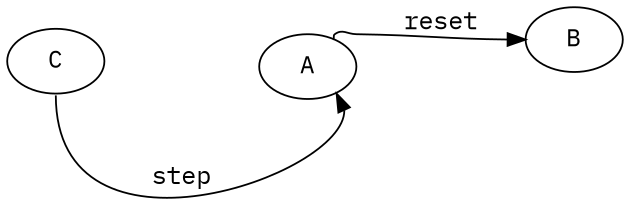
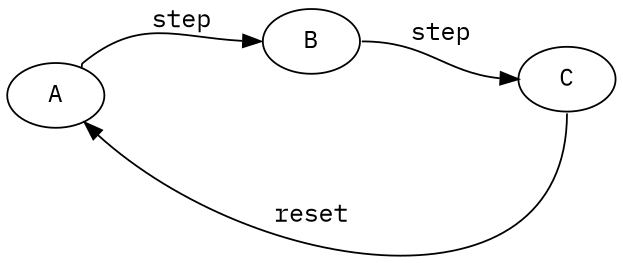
(441, 22) -> (182, 21)
none -> (432, 57)
(182, 177) -> (311, 215)
